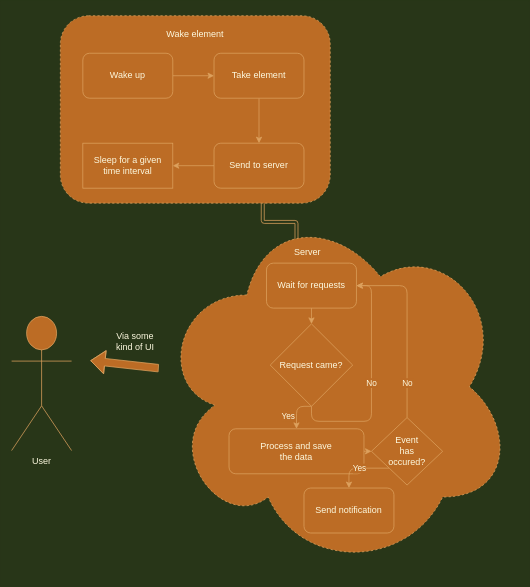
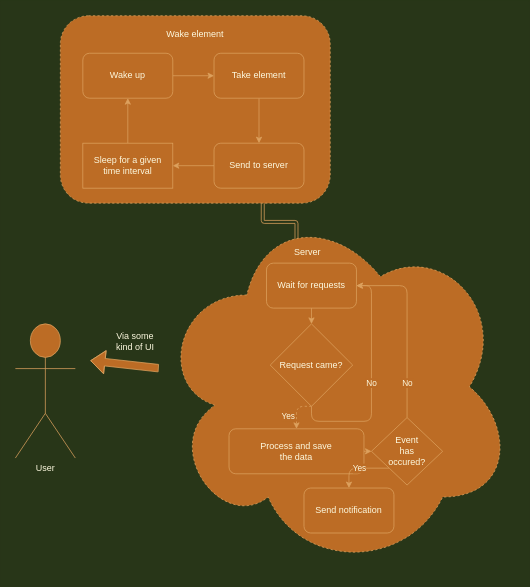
none -> (128, 123)
(42, 383) -> (45, 391)
(298, 409) -> (298, 409)
